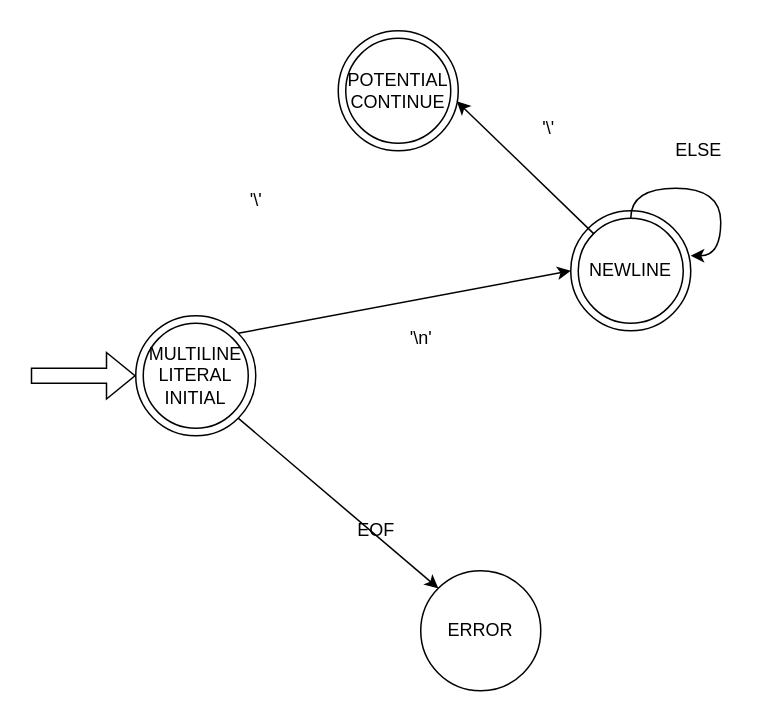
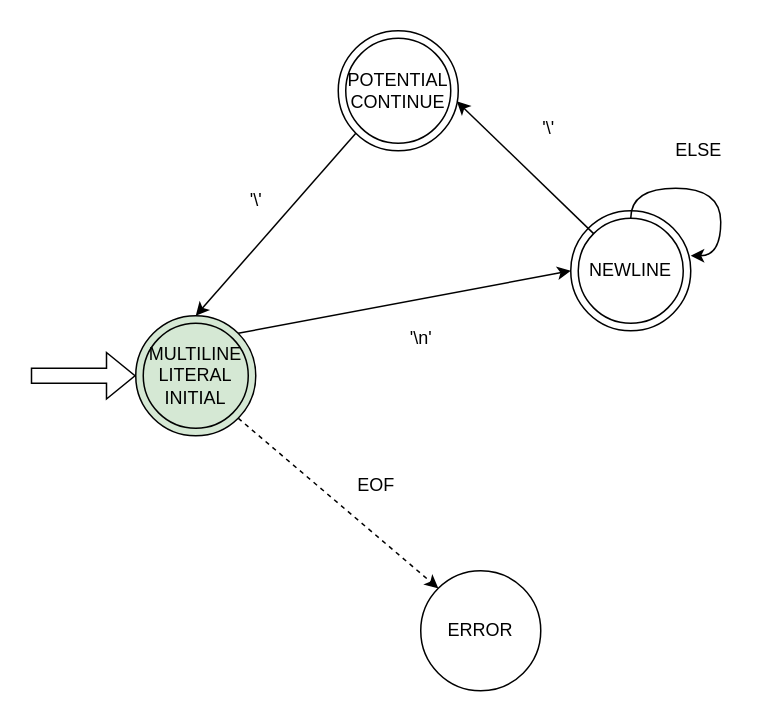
none -> (279, 220)
(196, 376) -> (196, 376)
(335, 500) -> (335, 500)
(376, 530) -> (376, 485)
